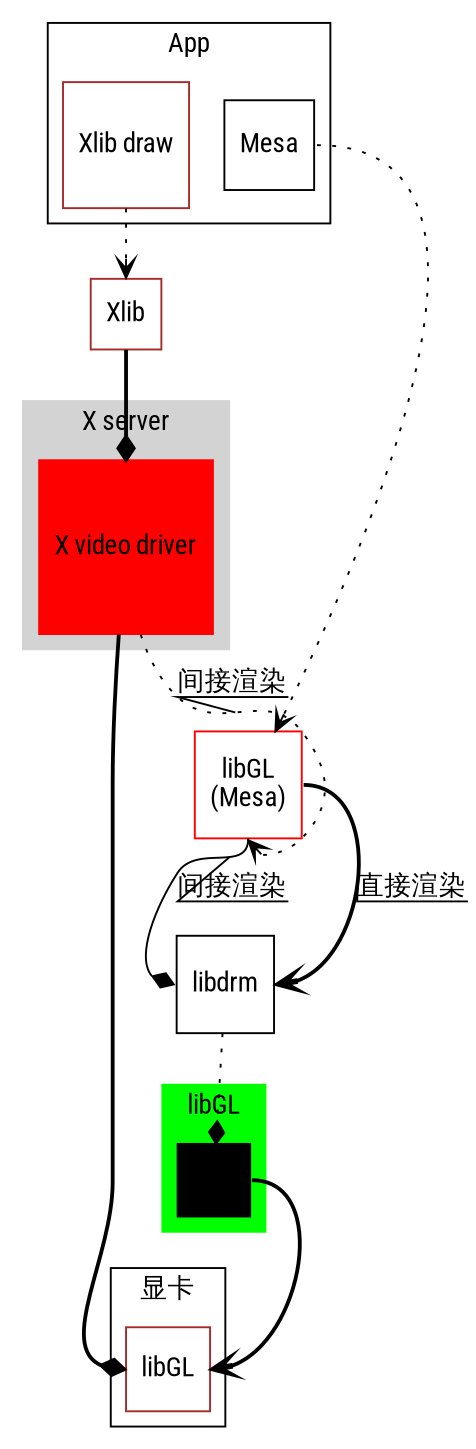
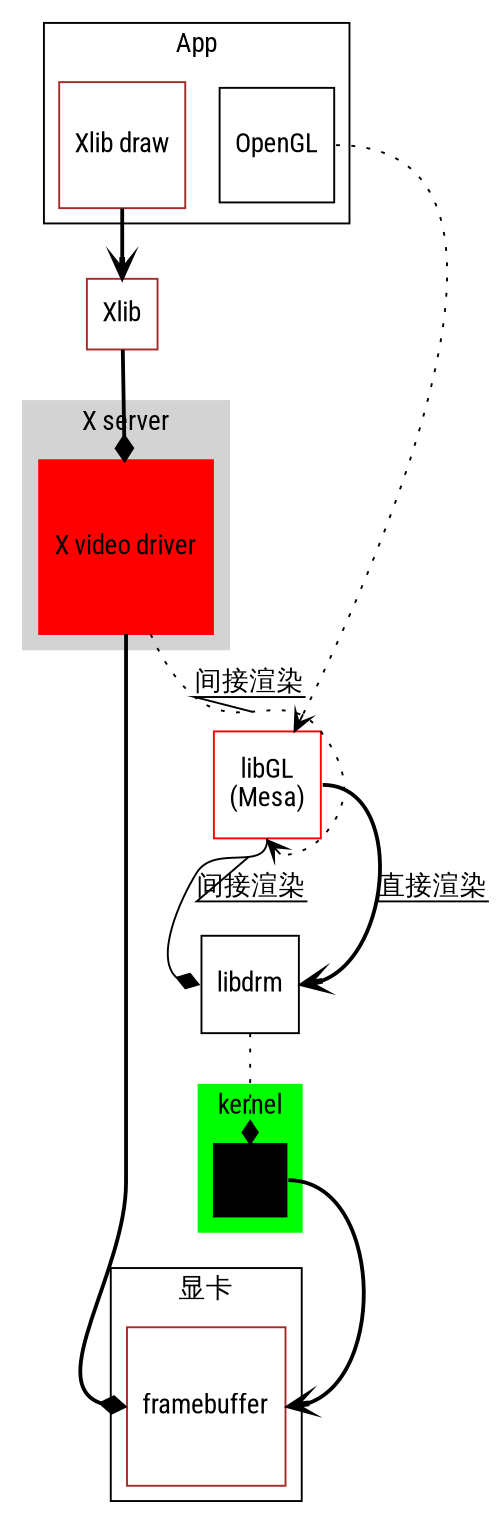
(269, 145) -> (277, 145)
(126, 235) -> (122, 235)
(214, 1107) -> (250, 1107)
(168, 1369) -> (206, 1407)
